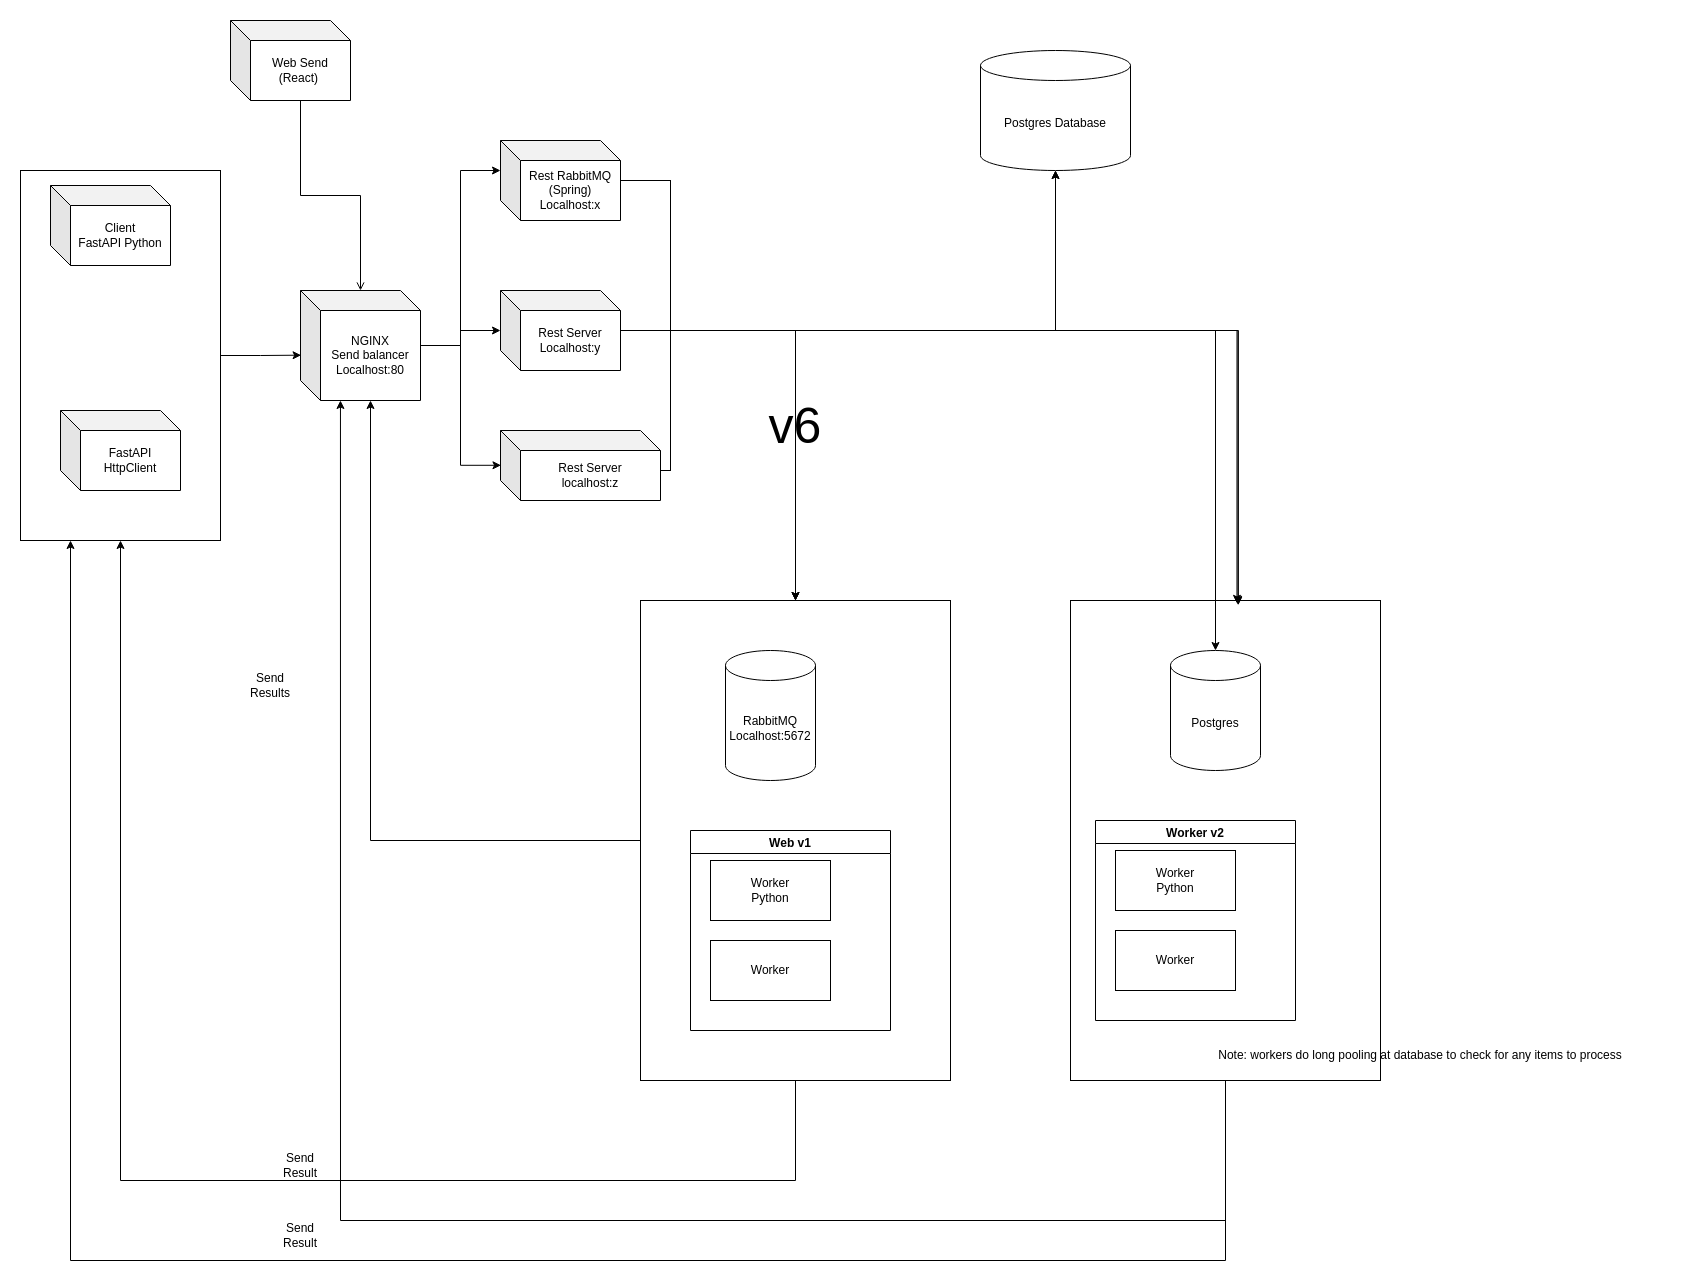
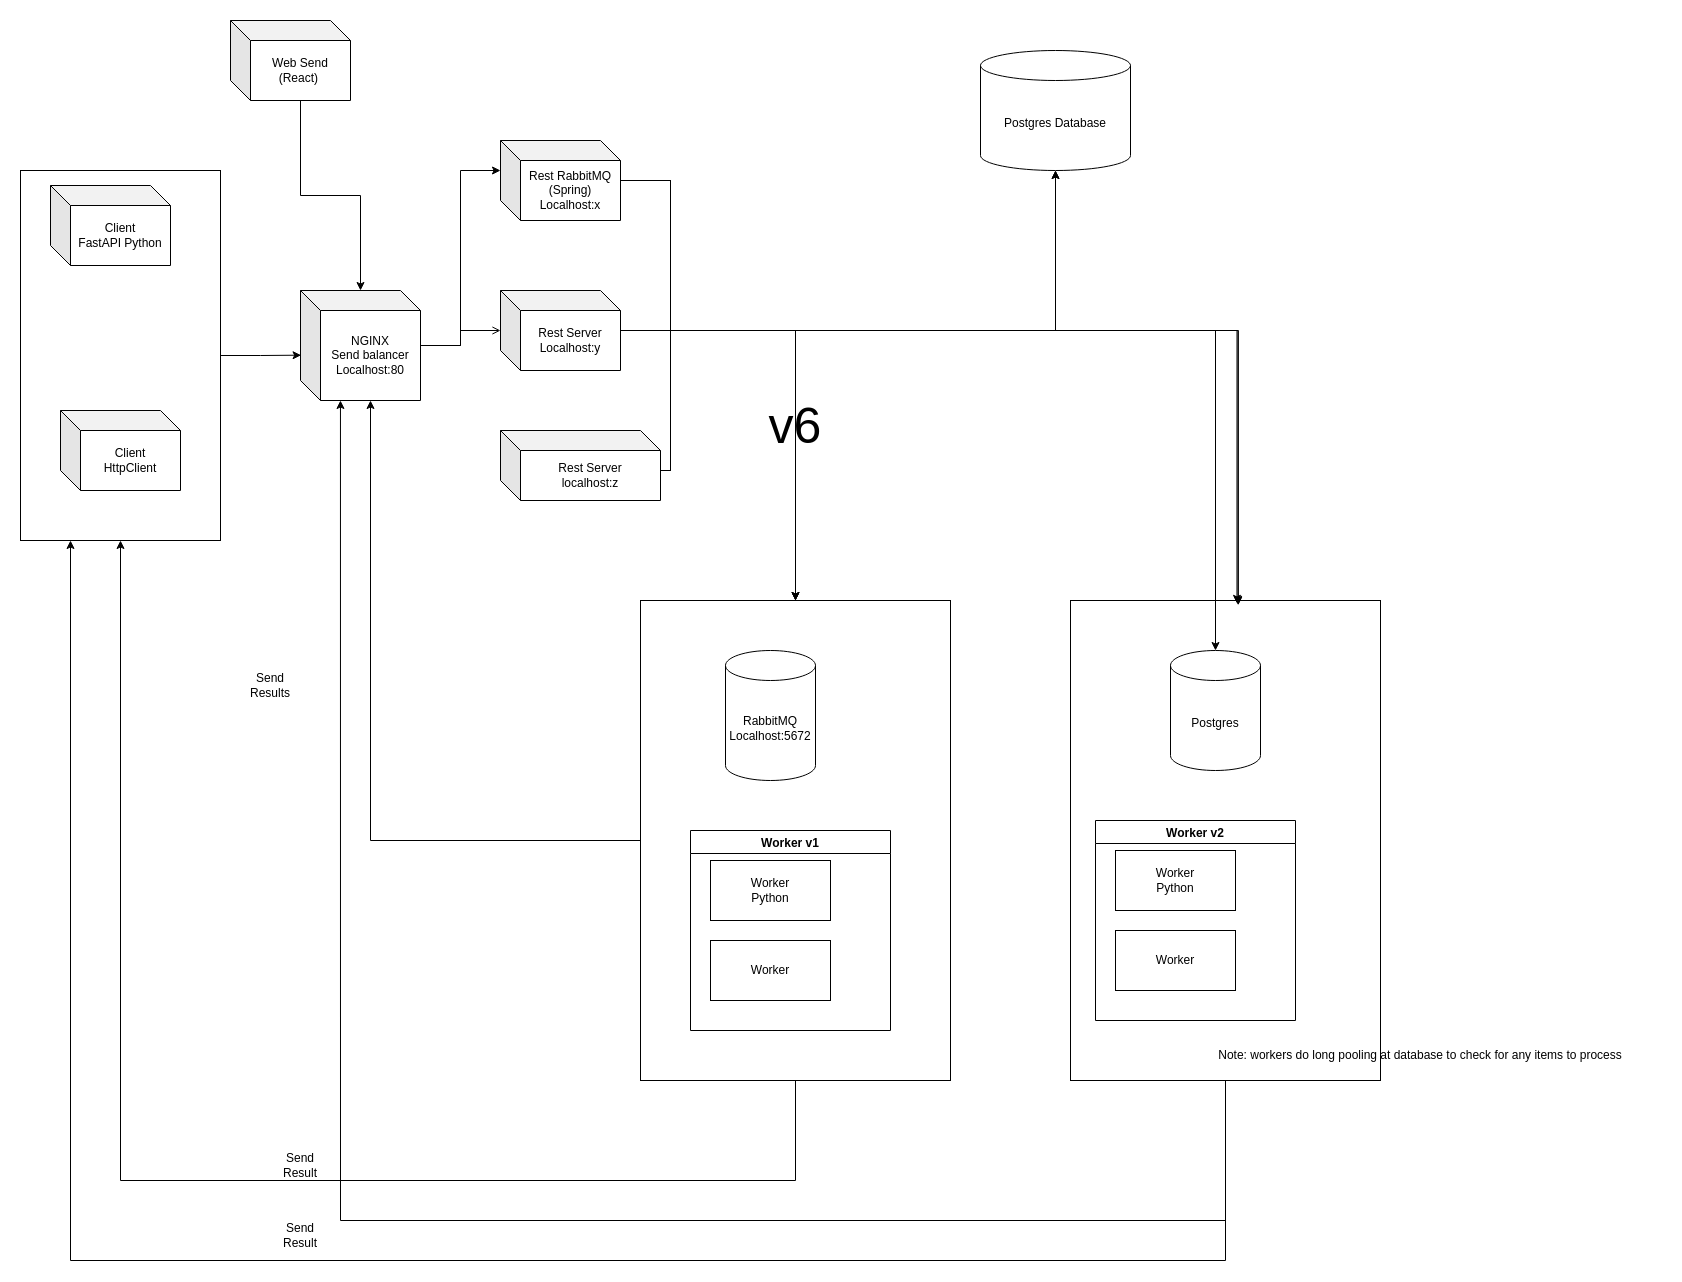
(361, 284) -> (361, 282)
(492, 331) -> (494, 331)
(461, 423) -> none
(131, 461) -> (131, 461)
(790, 843) -> (790, 843)
